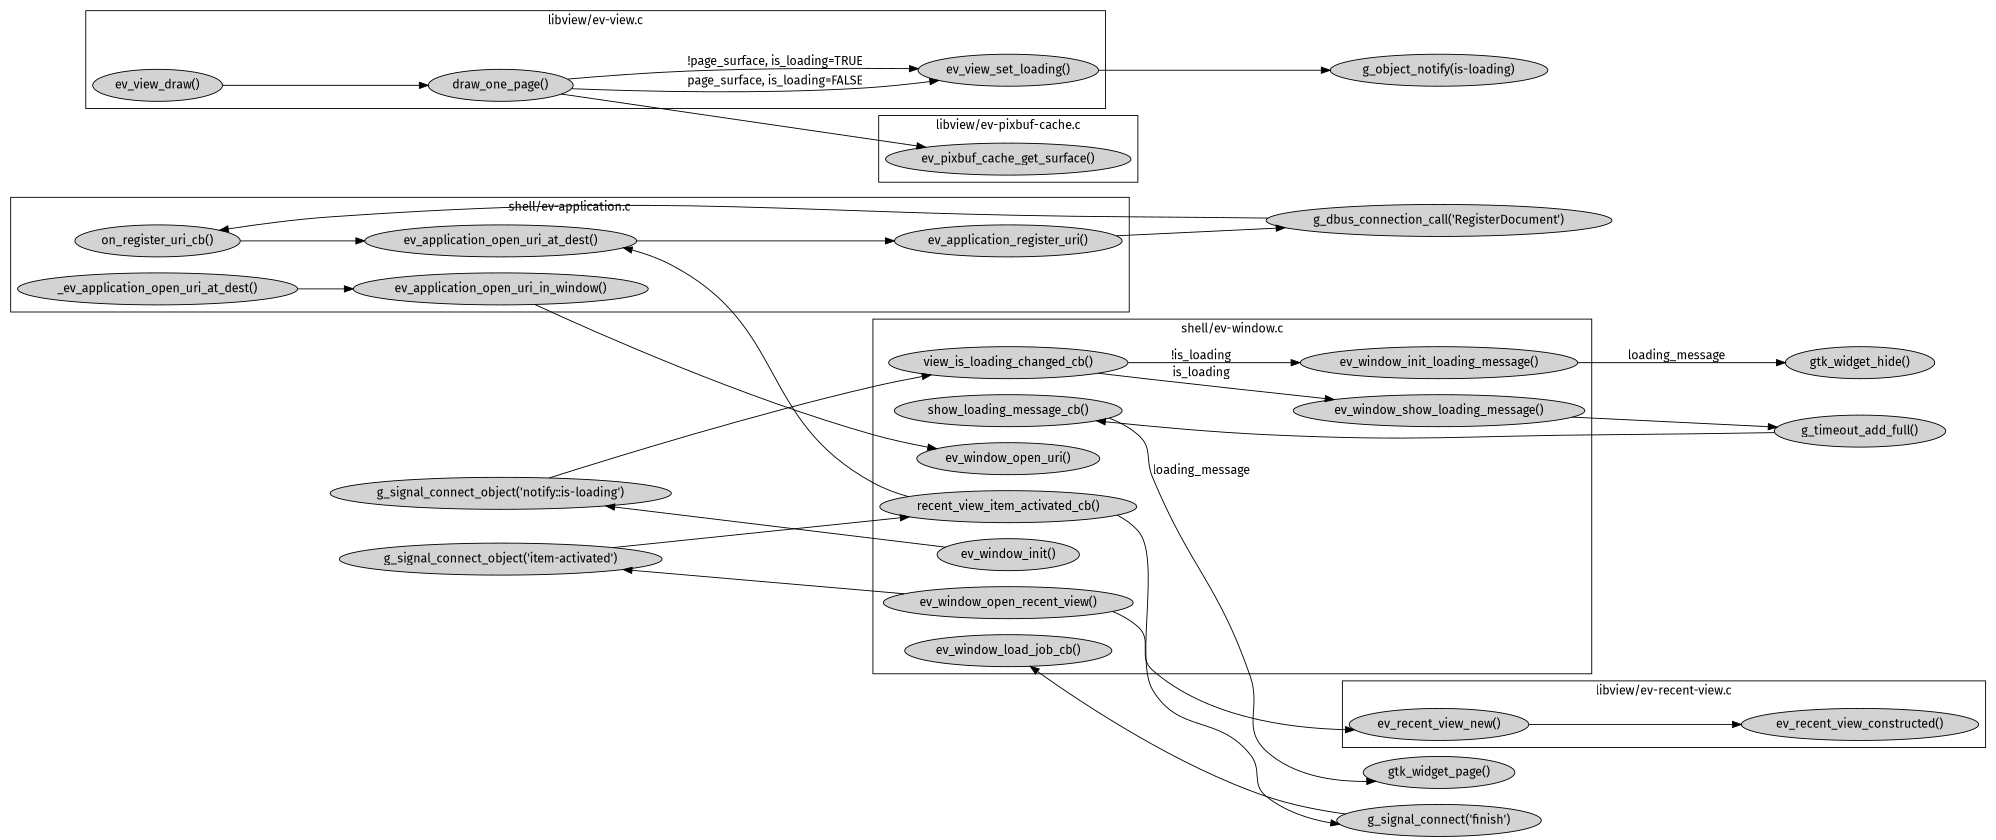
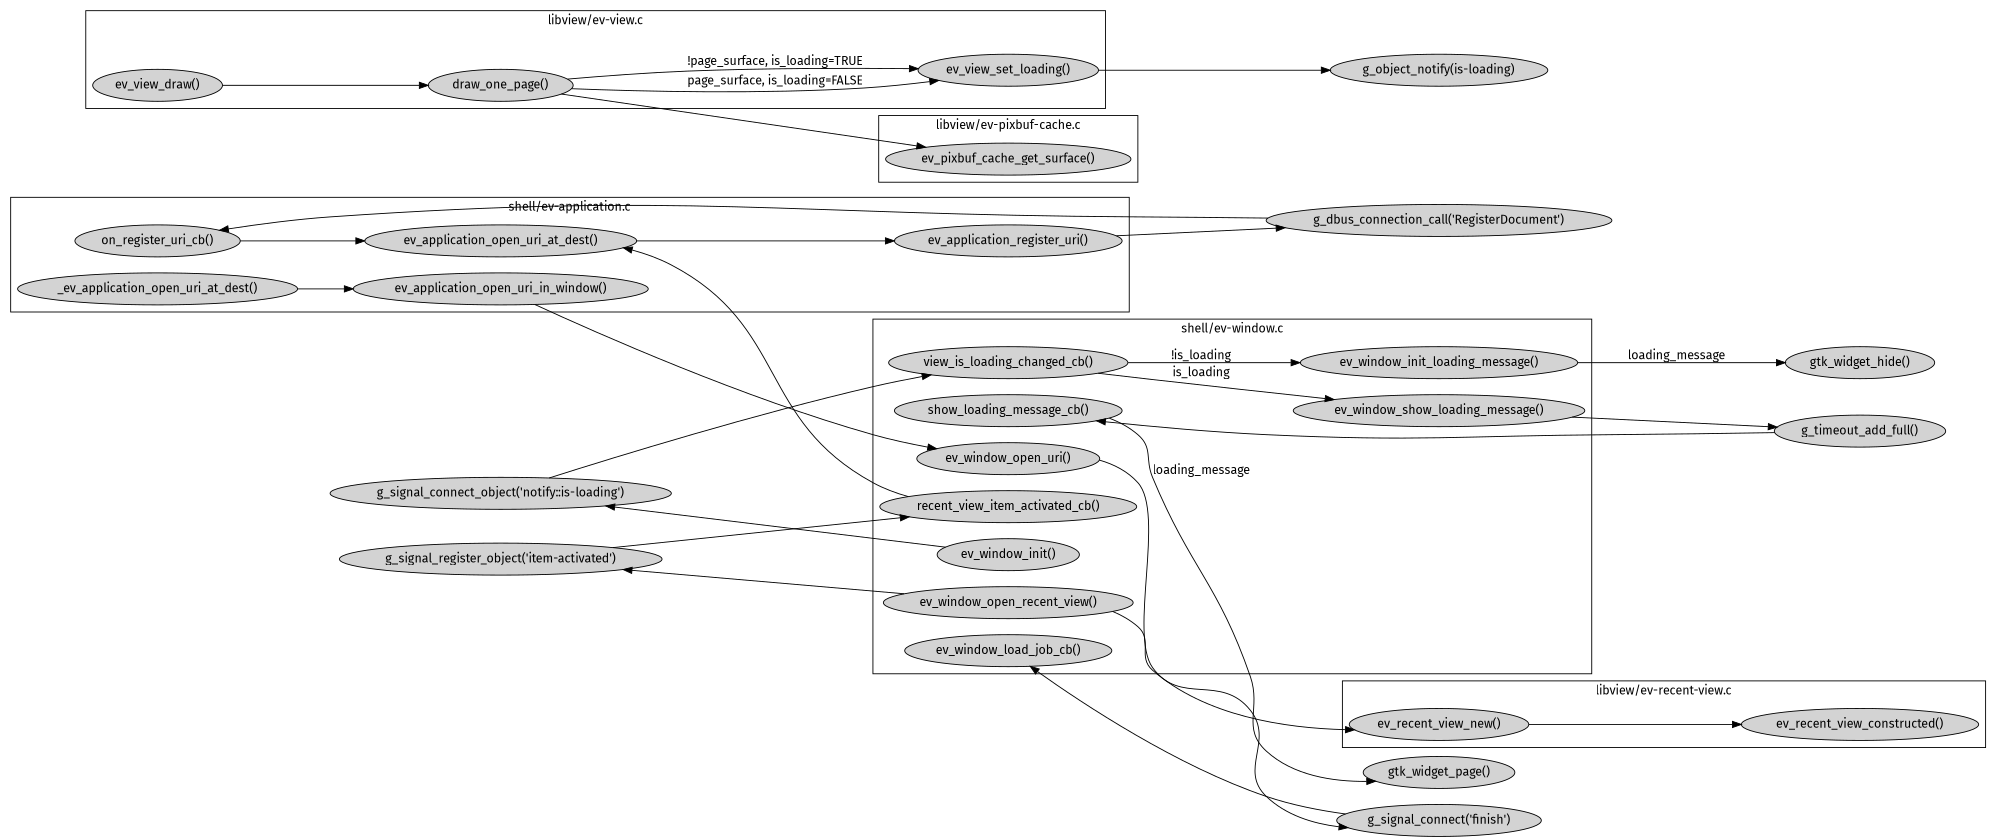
(501, 559) -> (501, 559)
(1168, 708) -> (1196, 689)
